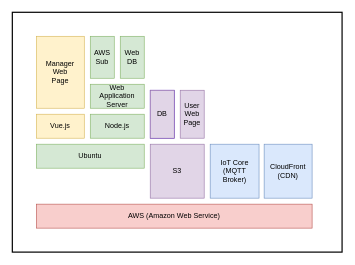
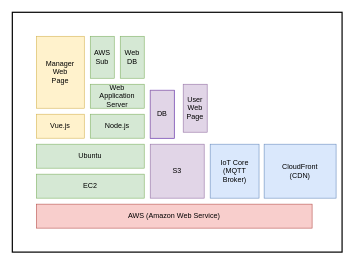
(192, 114) -> (195, 108)
(288, 171) -> (300, 171)
none -> (90, 186)
